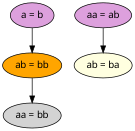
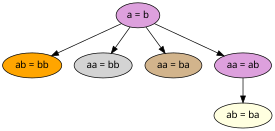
none -> (186, 38)
none -> (173, 65)
(32, 87) -> (123, 37)
